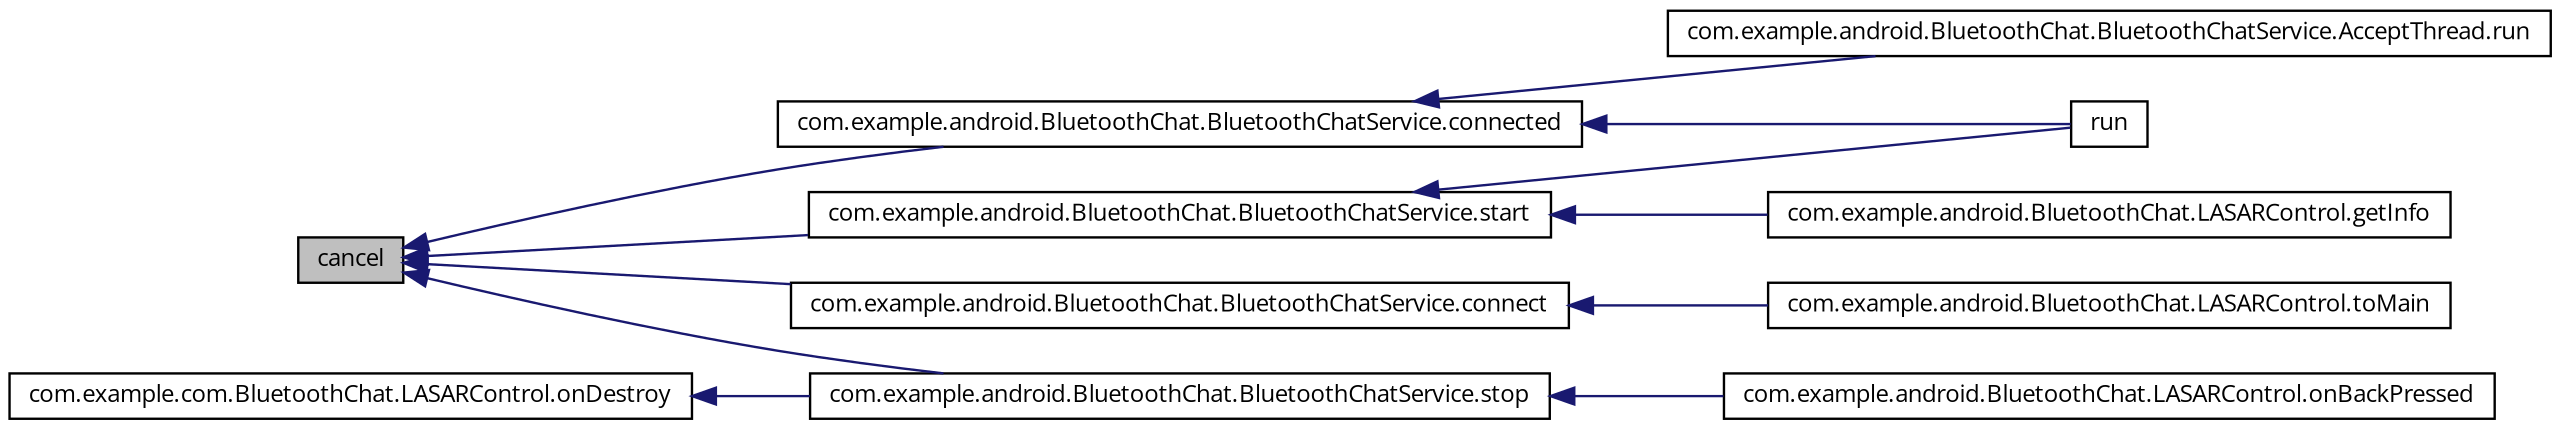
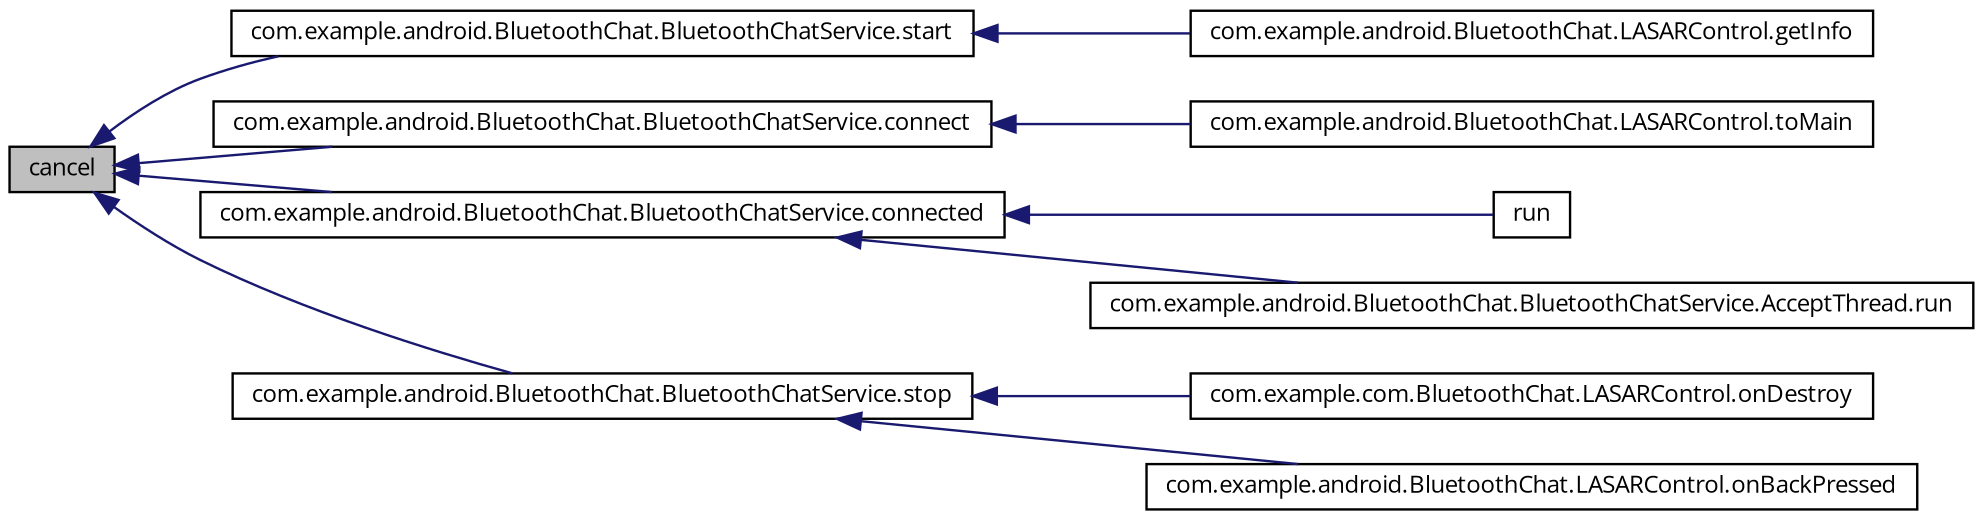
(1754, 159) -> none
(763, 396) -> (1094, 396)
